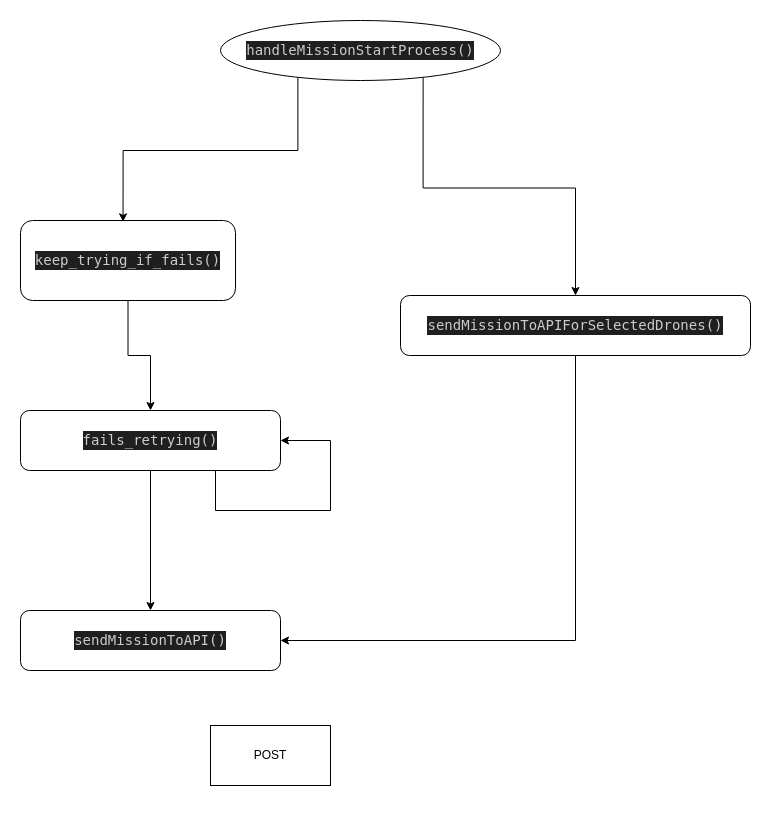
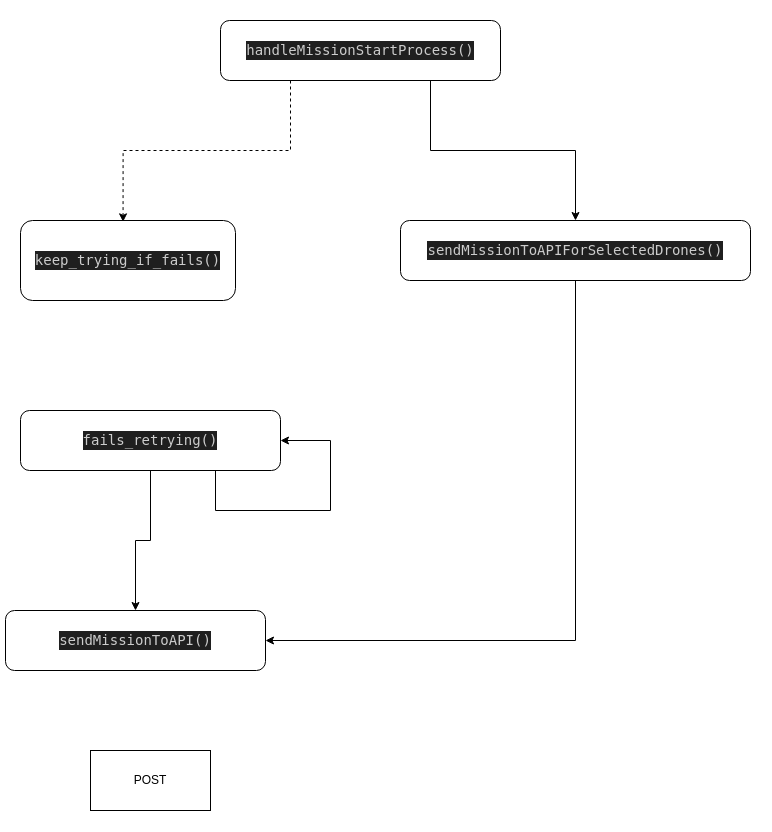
(361, 51) -> (361, 51)
(216, 151) -> (210, 151)
(576, 326) -> (576, 251)
(135, 356) -> none
(151, 641) -> (136, 641)
(271, 756) -> (151, 781)
